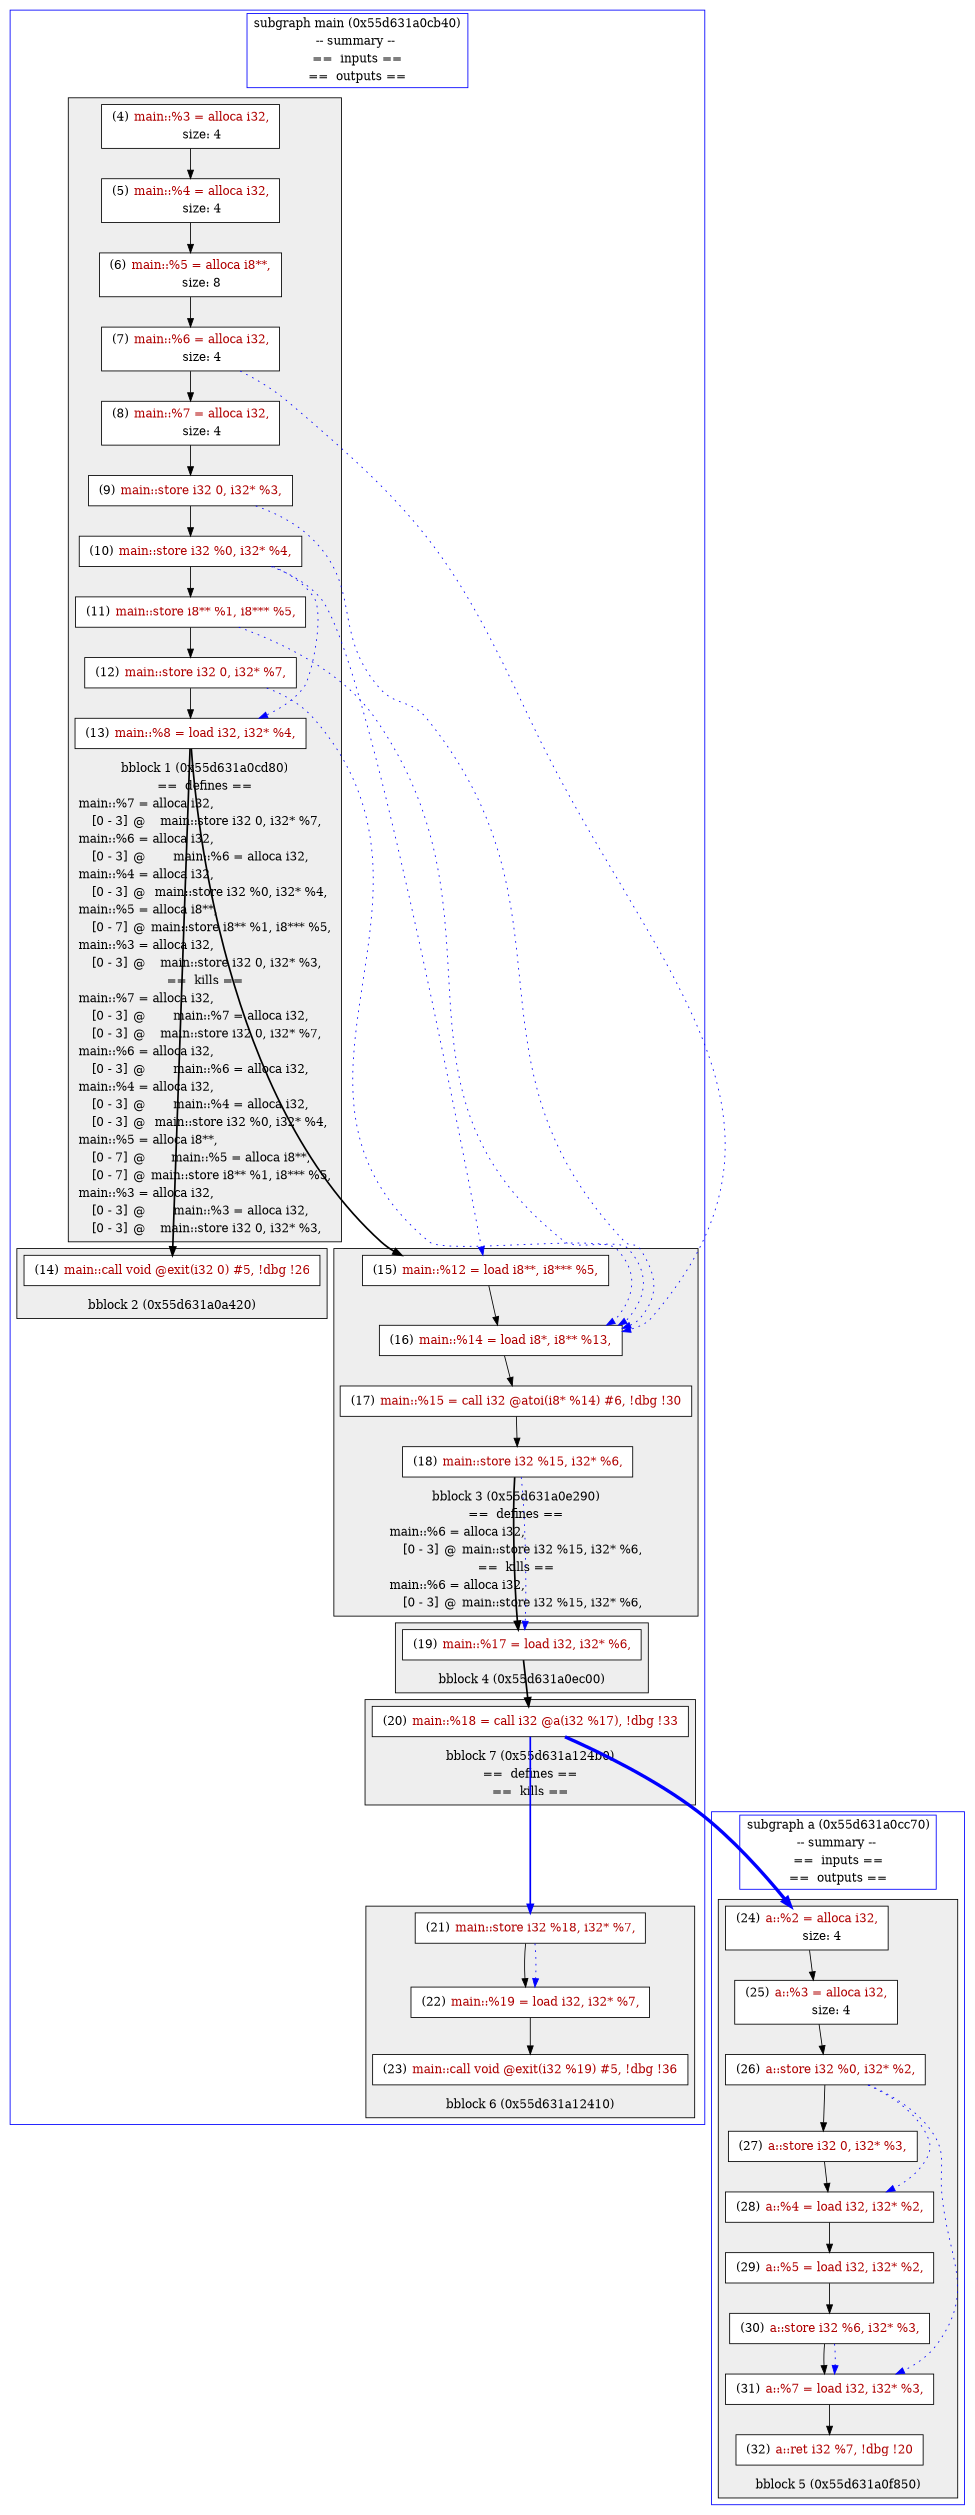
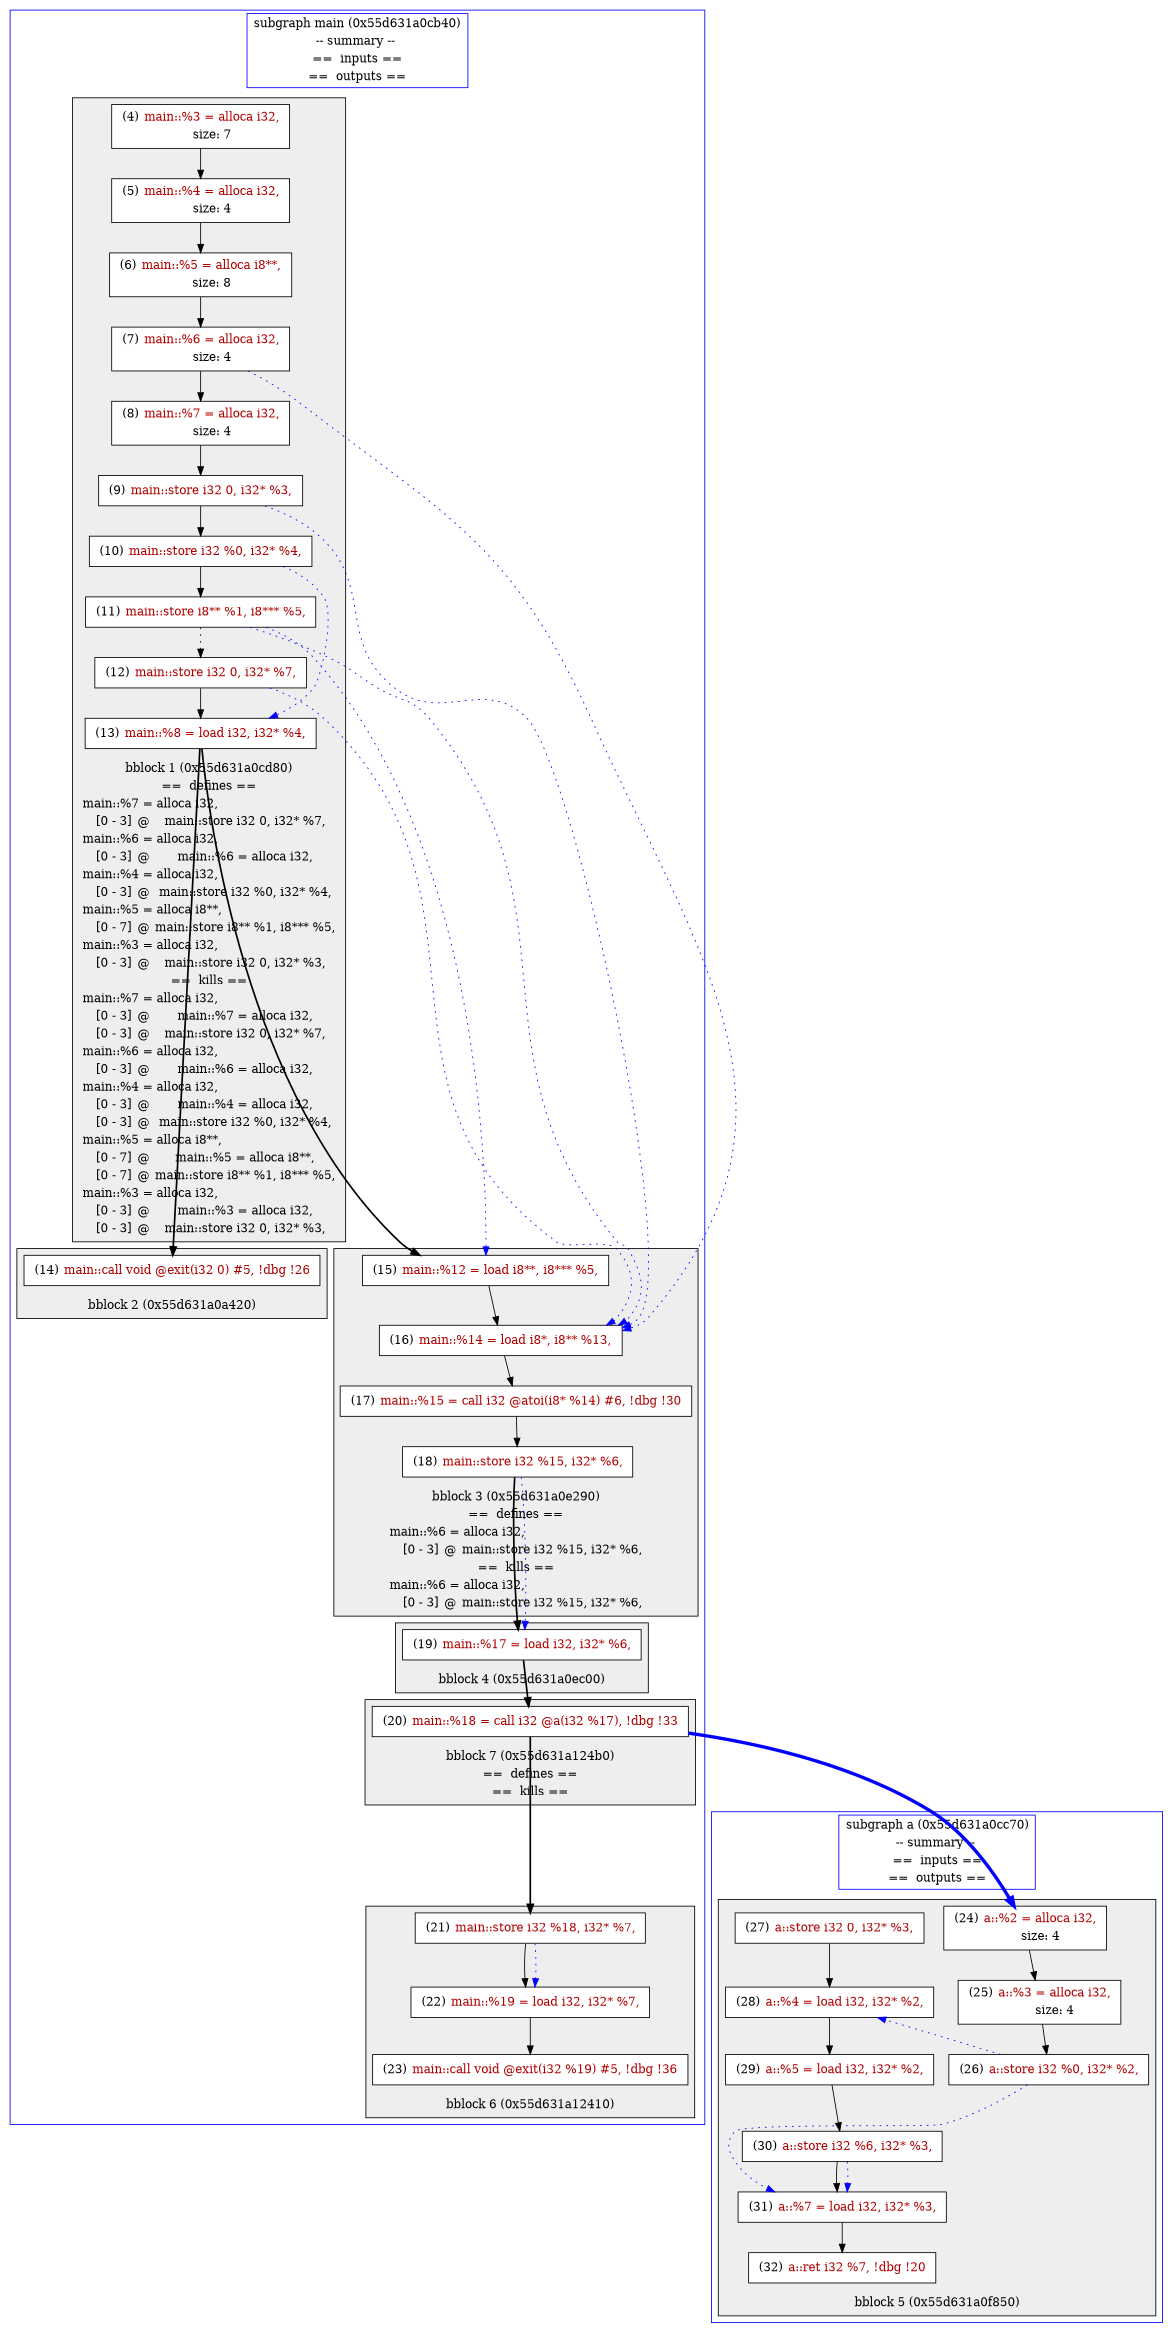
(202, 135) -> (212, 135)
(191, 638) -> (201, 638)
(408, 890) -> (442, 909)
(530, 1821) -> (530, 1821)
(824, 2104) -> none
